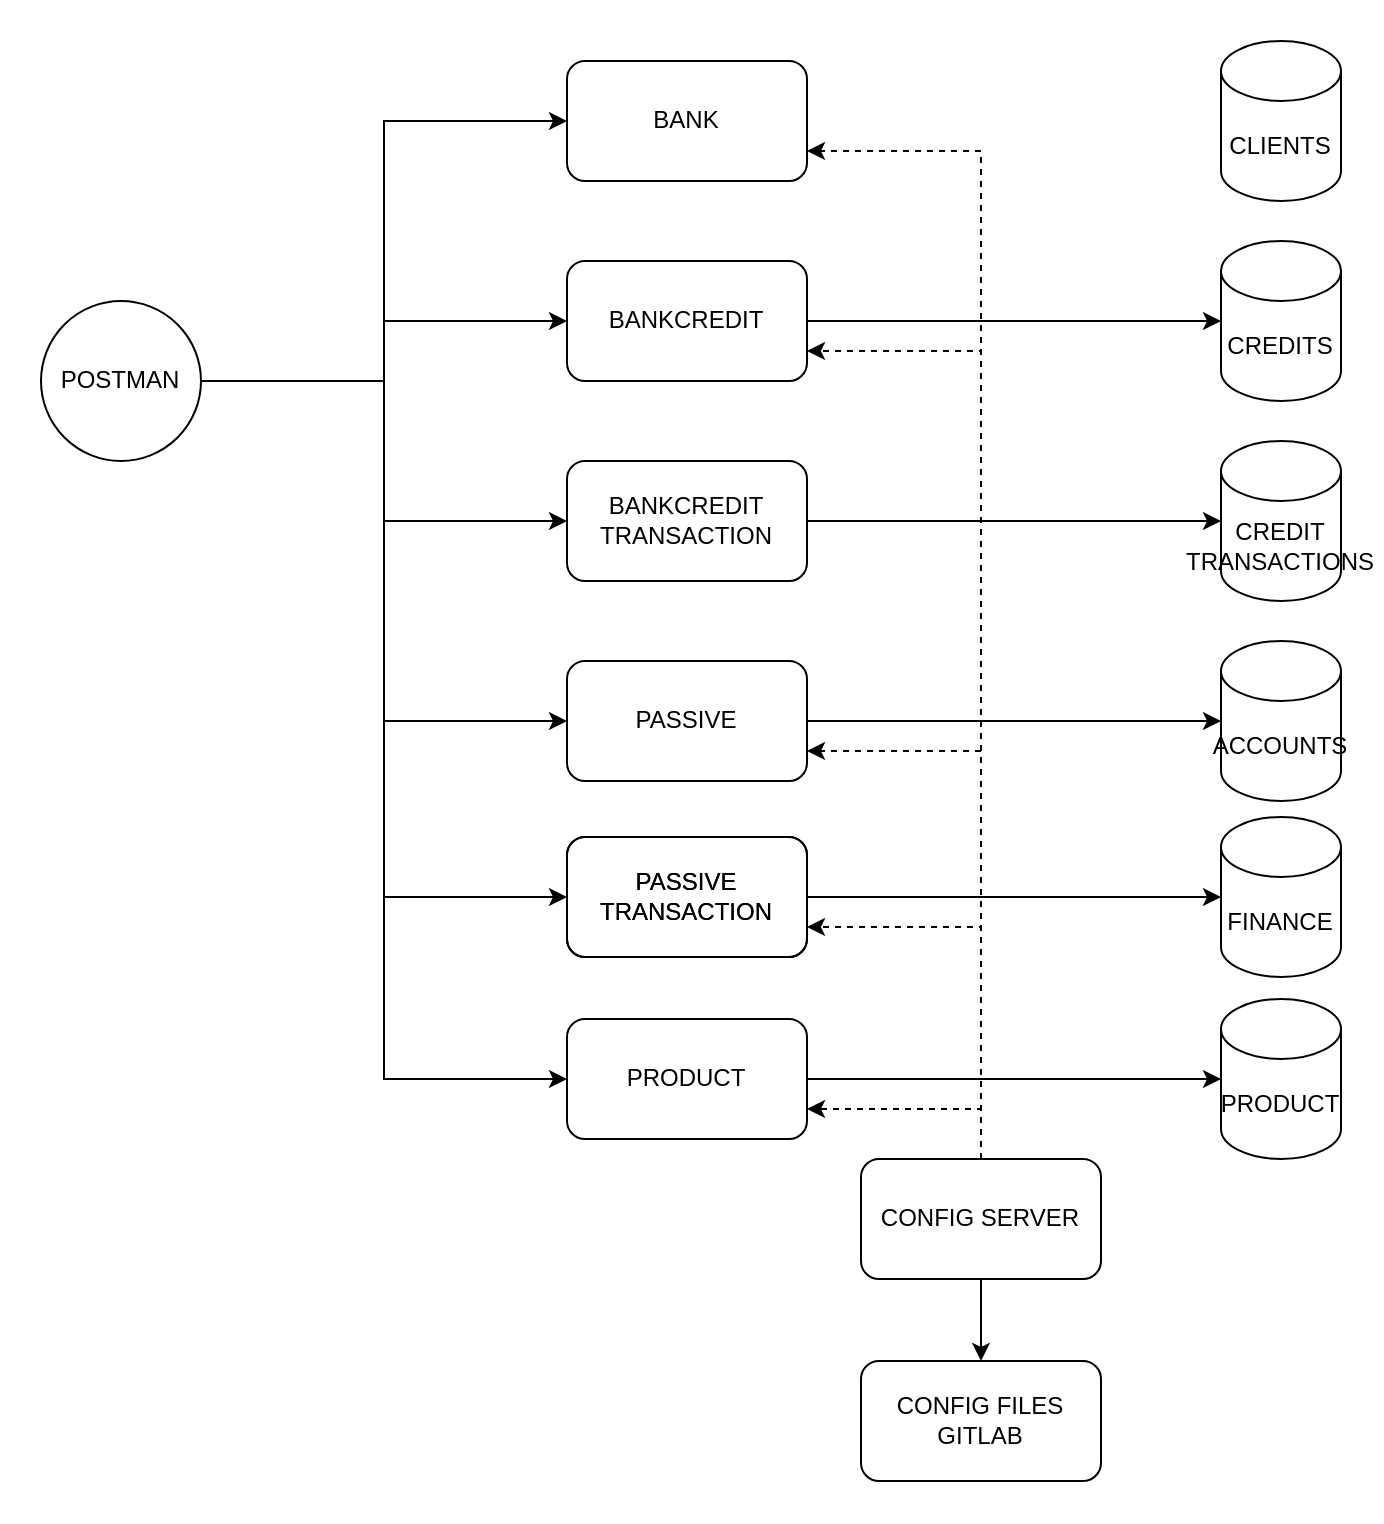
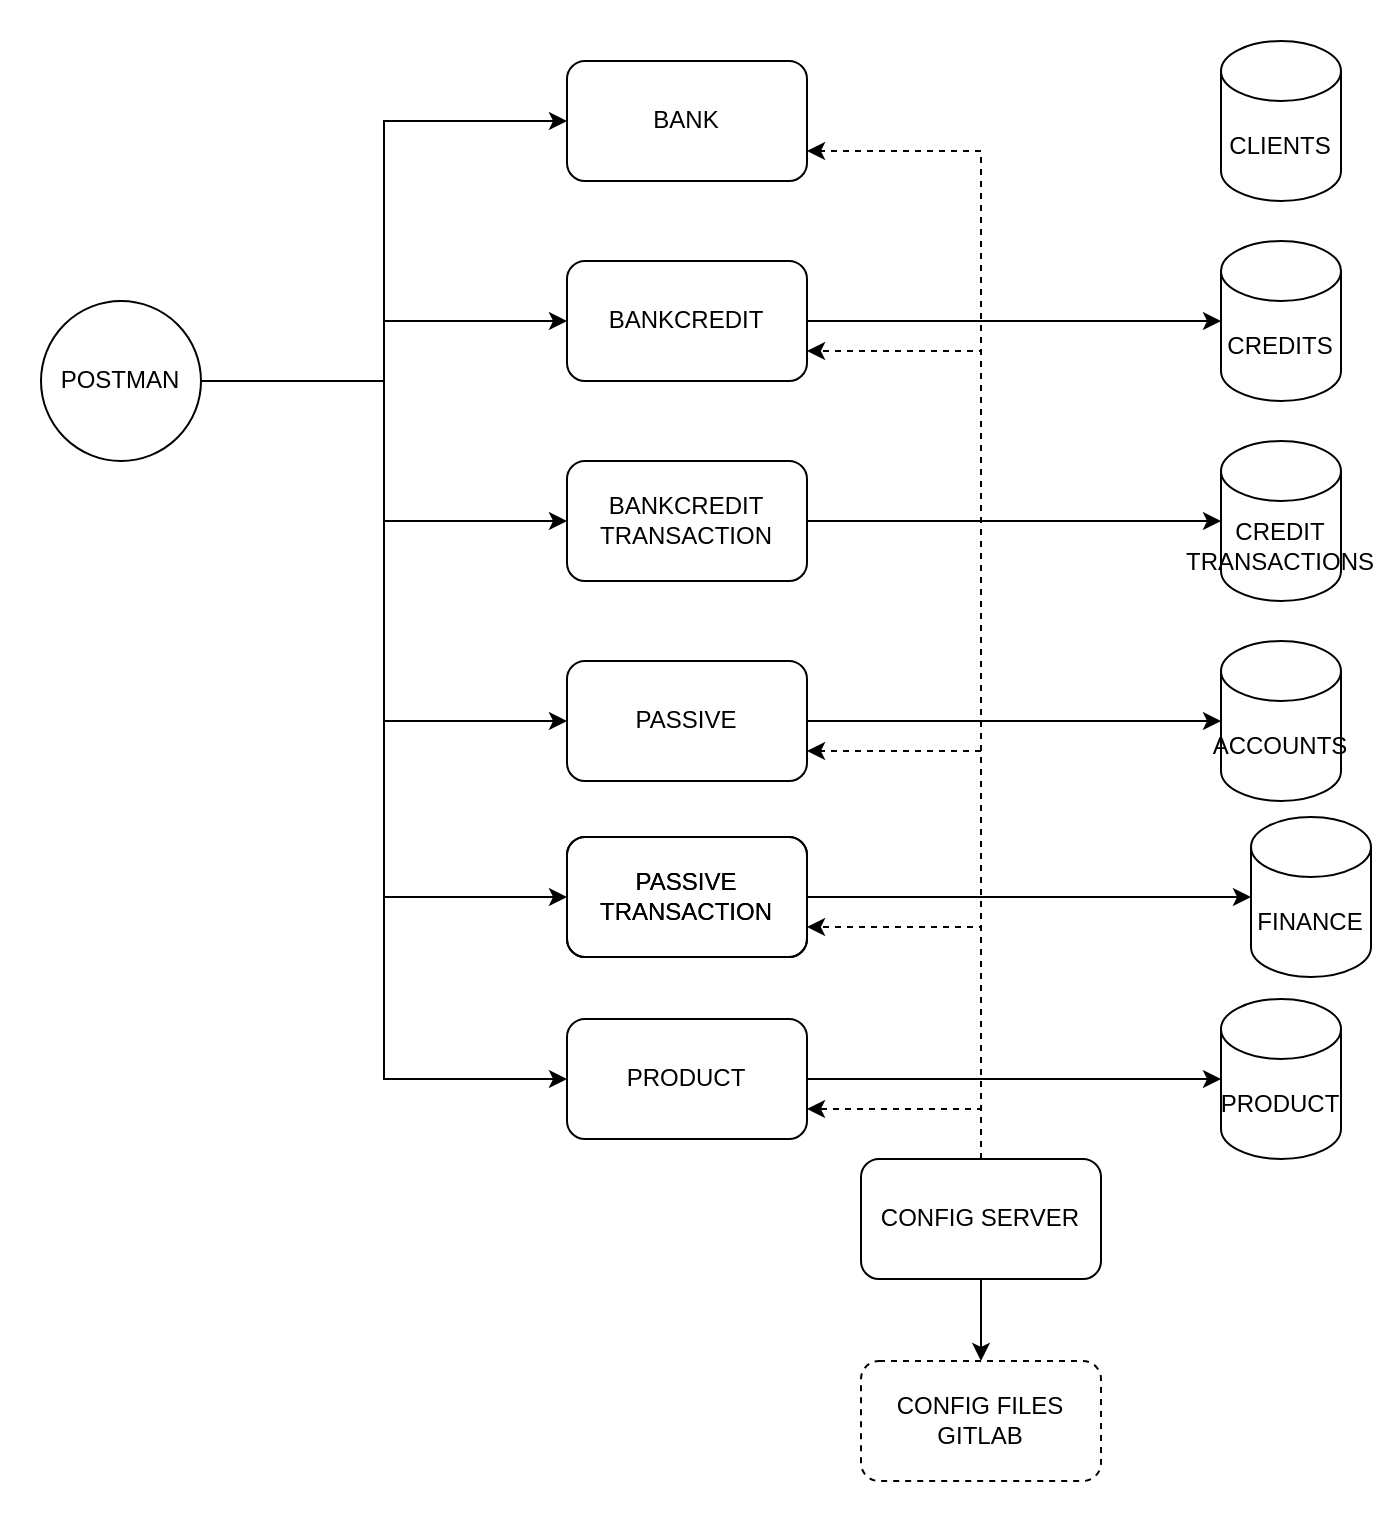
(1281, 897) -> (1311, 897)
(981, 1421) -> (981, 1421)
